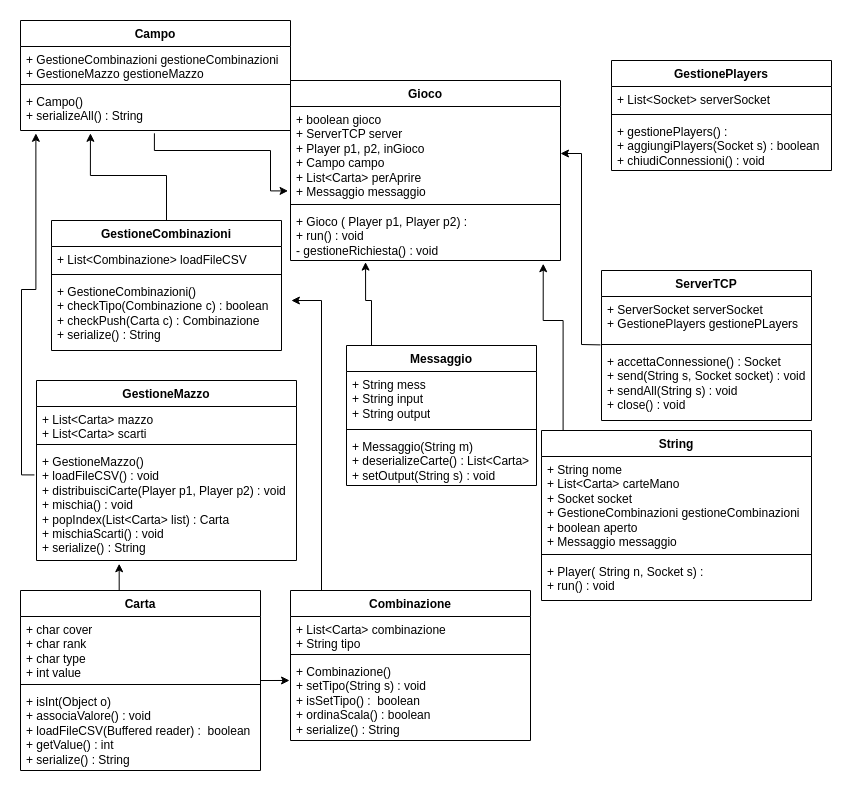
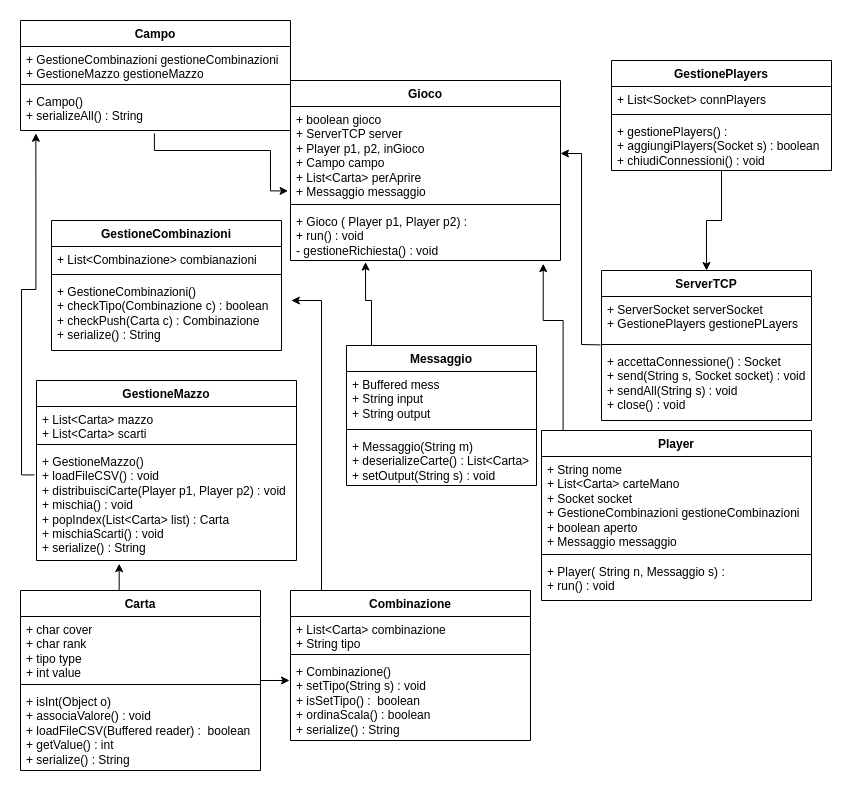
(704, 101) -> (699, 101)
(133, 176) -> none
none -> (718, 221)
(153, 261) -> (159, 261)
(398, 400) -> (400, 400)
(677, 445) -> (677, 445)
(636, 580) -> (645, 580)
(64, 652) -> (64, 652)
